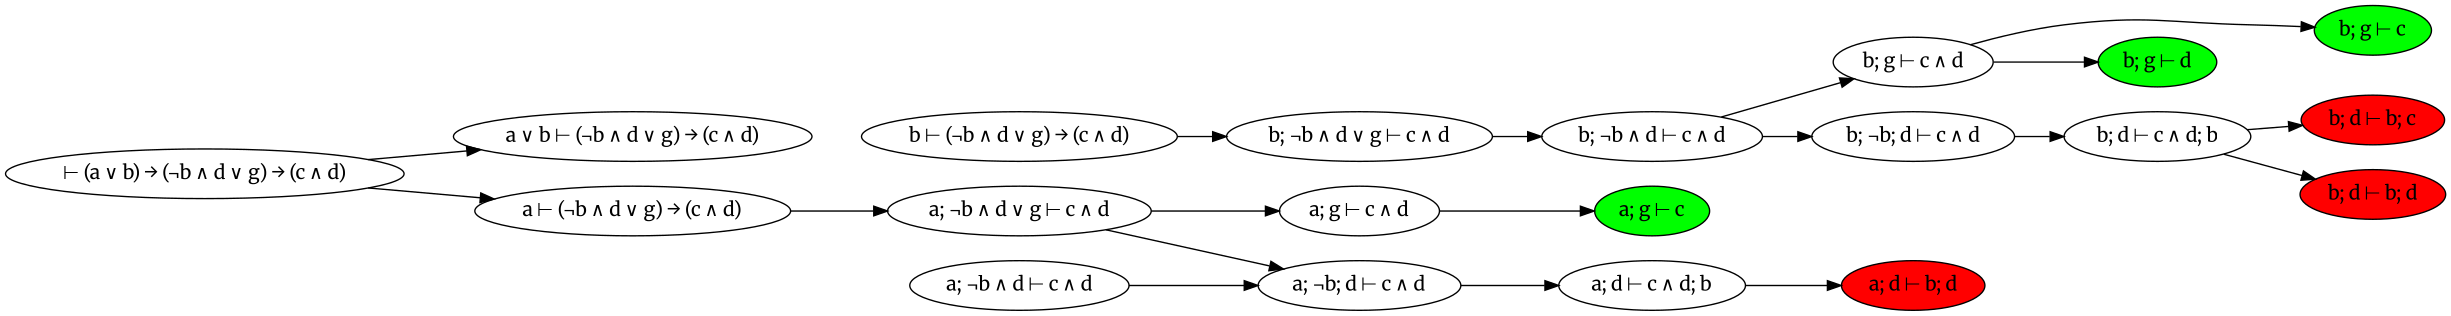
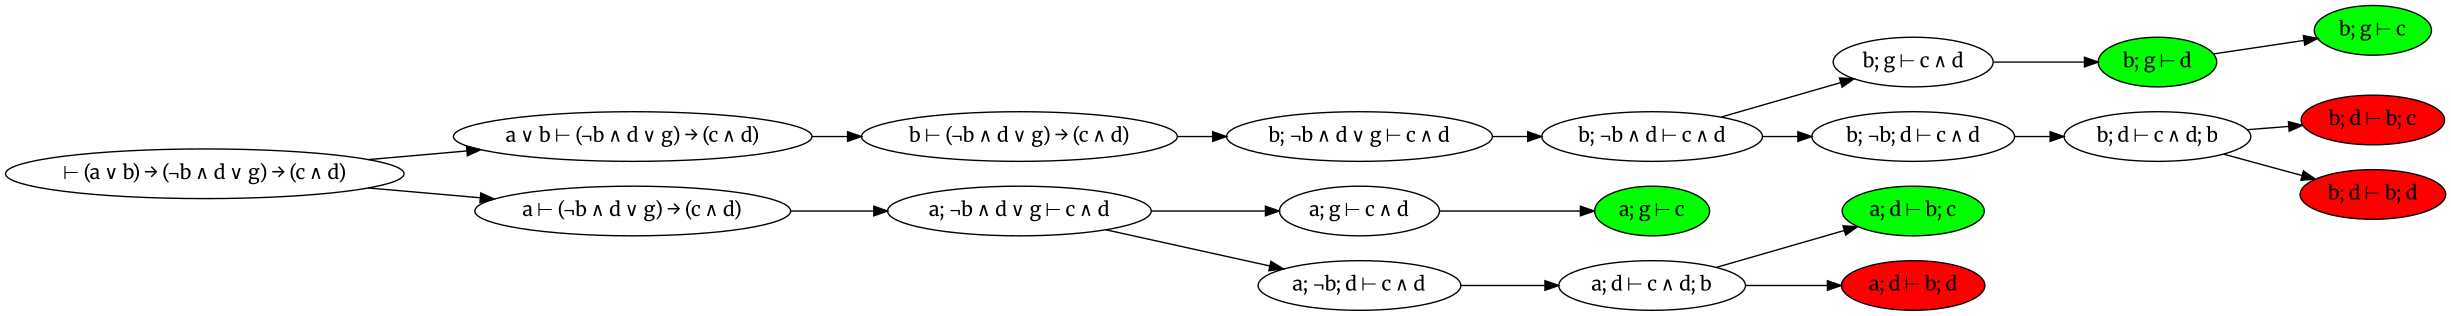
(2134, 20) -> (2259, 47)
none -> (830, 137)
none -> (1913, 211)
(1019, 285) -> none
